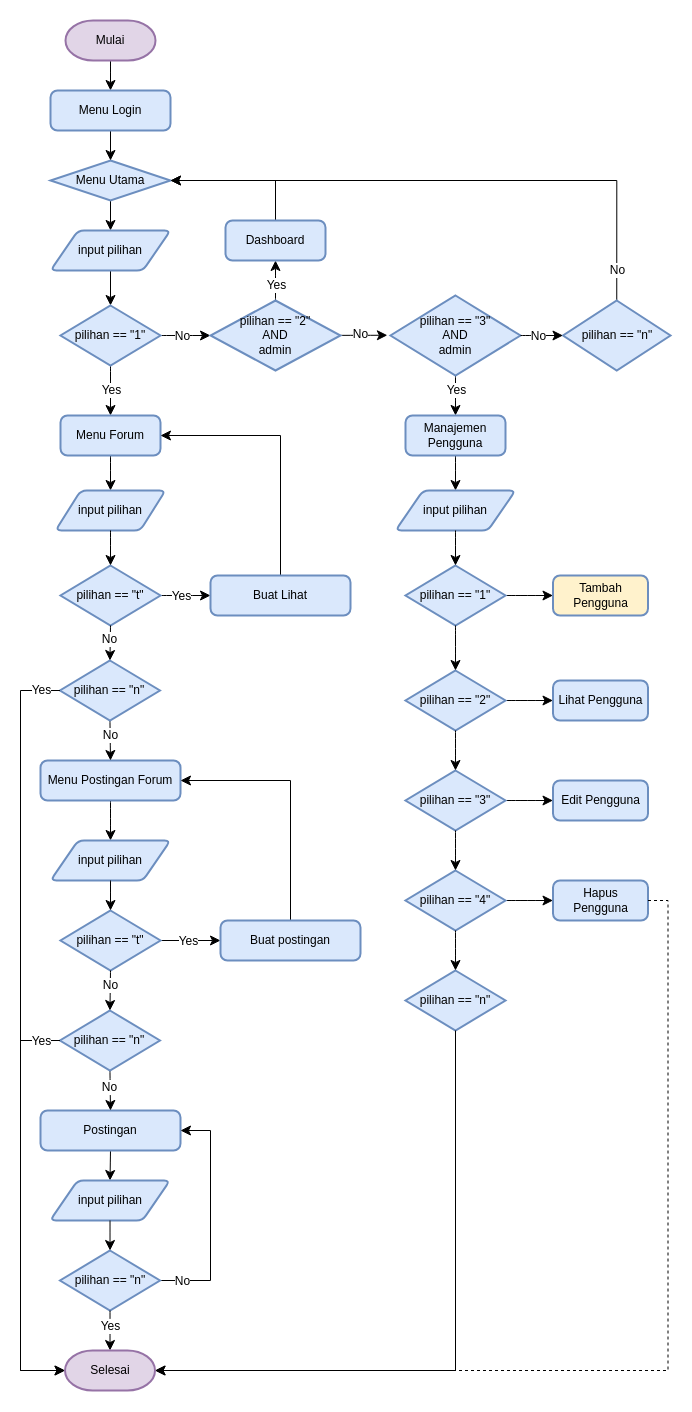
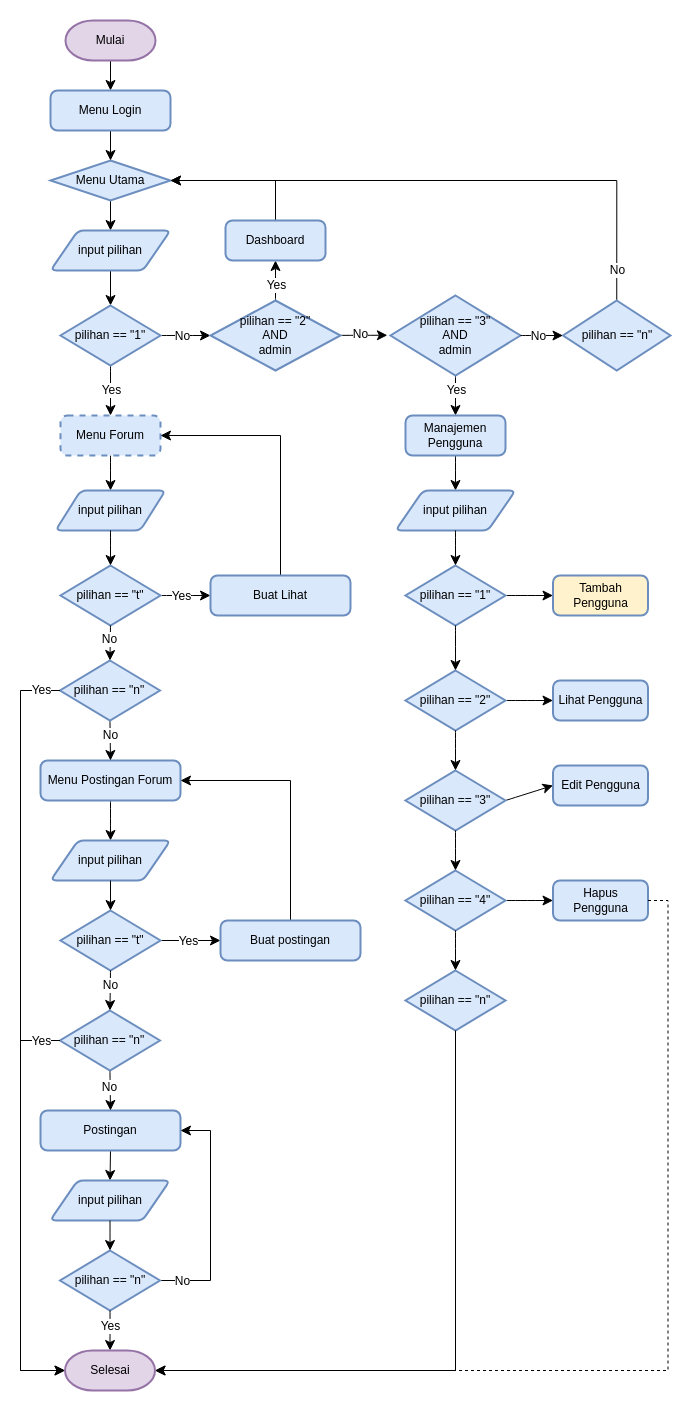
(111, 436) -> (111, 436)
(601, 801) -> (601, 786)
